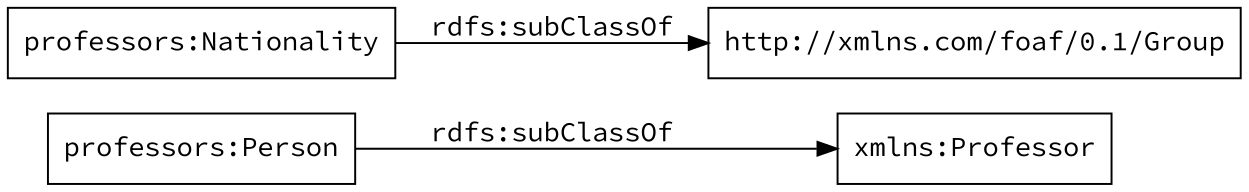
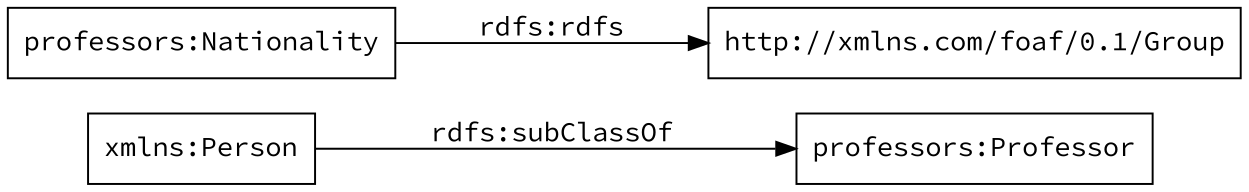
(552, 28) -> (552, 28)
(202, 149) -> (202, 149)
(975, 149) -> (975, 149)
